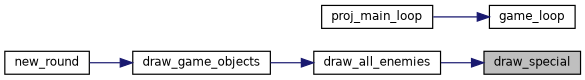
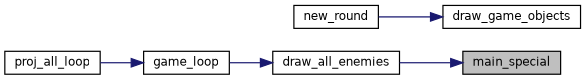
(377, 17) -> (53, 63)
(286, 63) -> (245, 63)
(532, 63) -> (512, 63)
